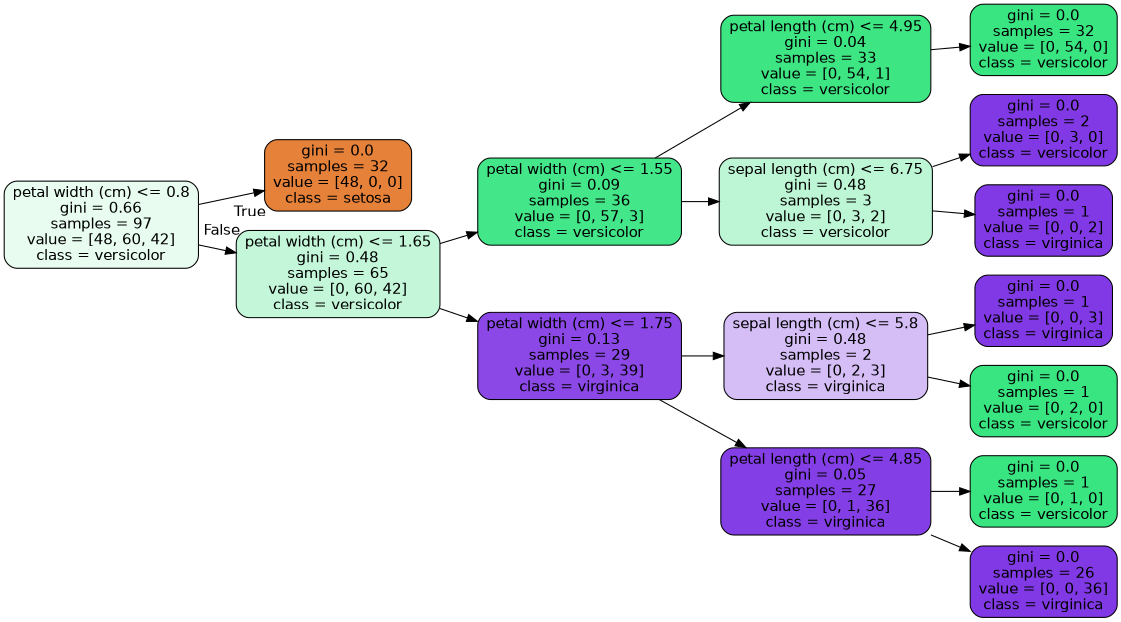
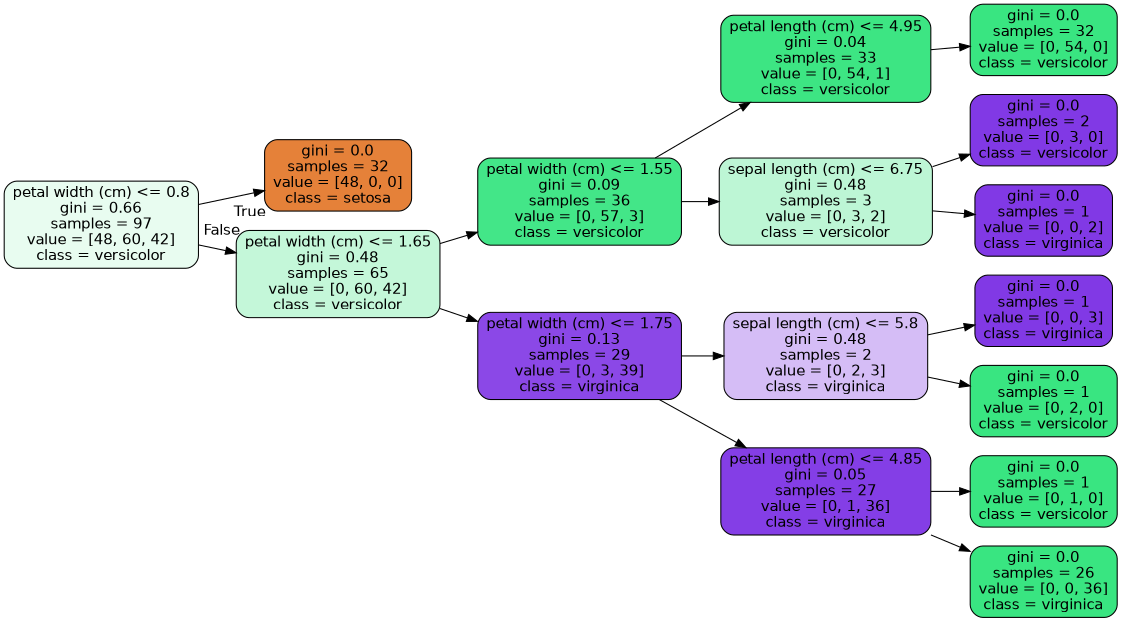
(1044, 582) -> (1044, 582)
